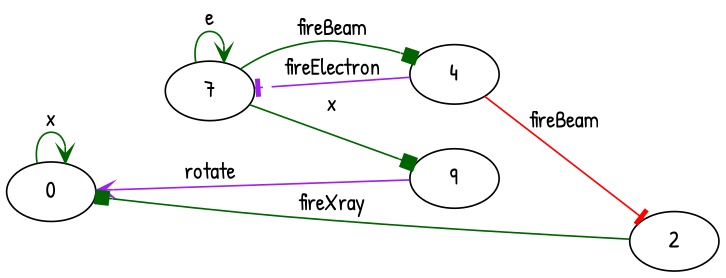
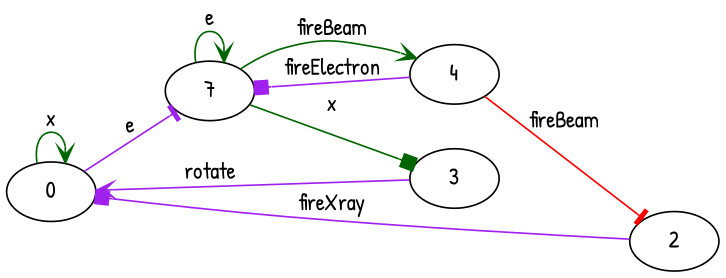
(318, 41) -> (318, 41)
(341, 82) -> (341, 82)
none -> (127, 144)
(455, 178) -> (455, 178)
(371, 223) -> (371, 223)
